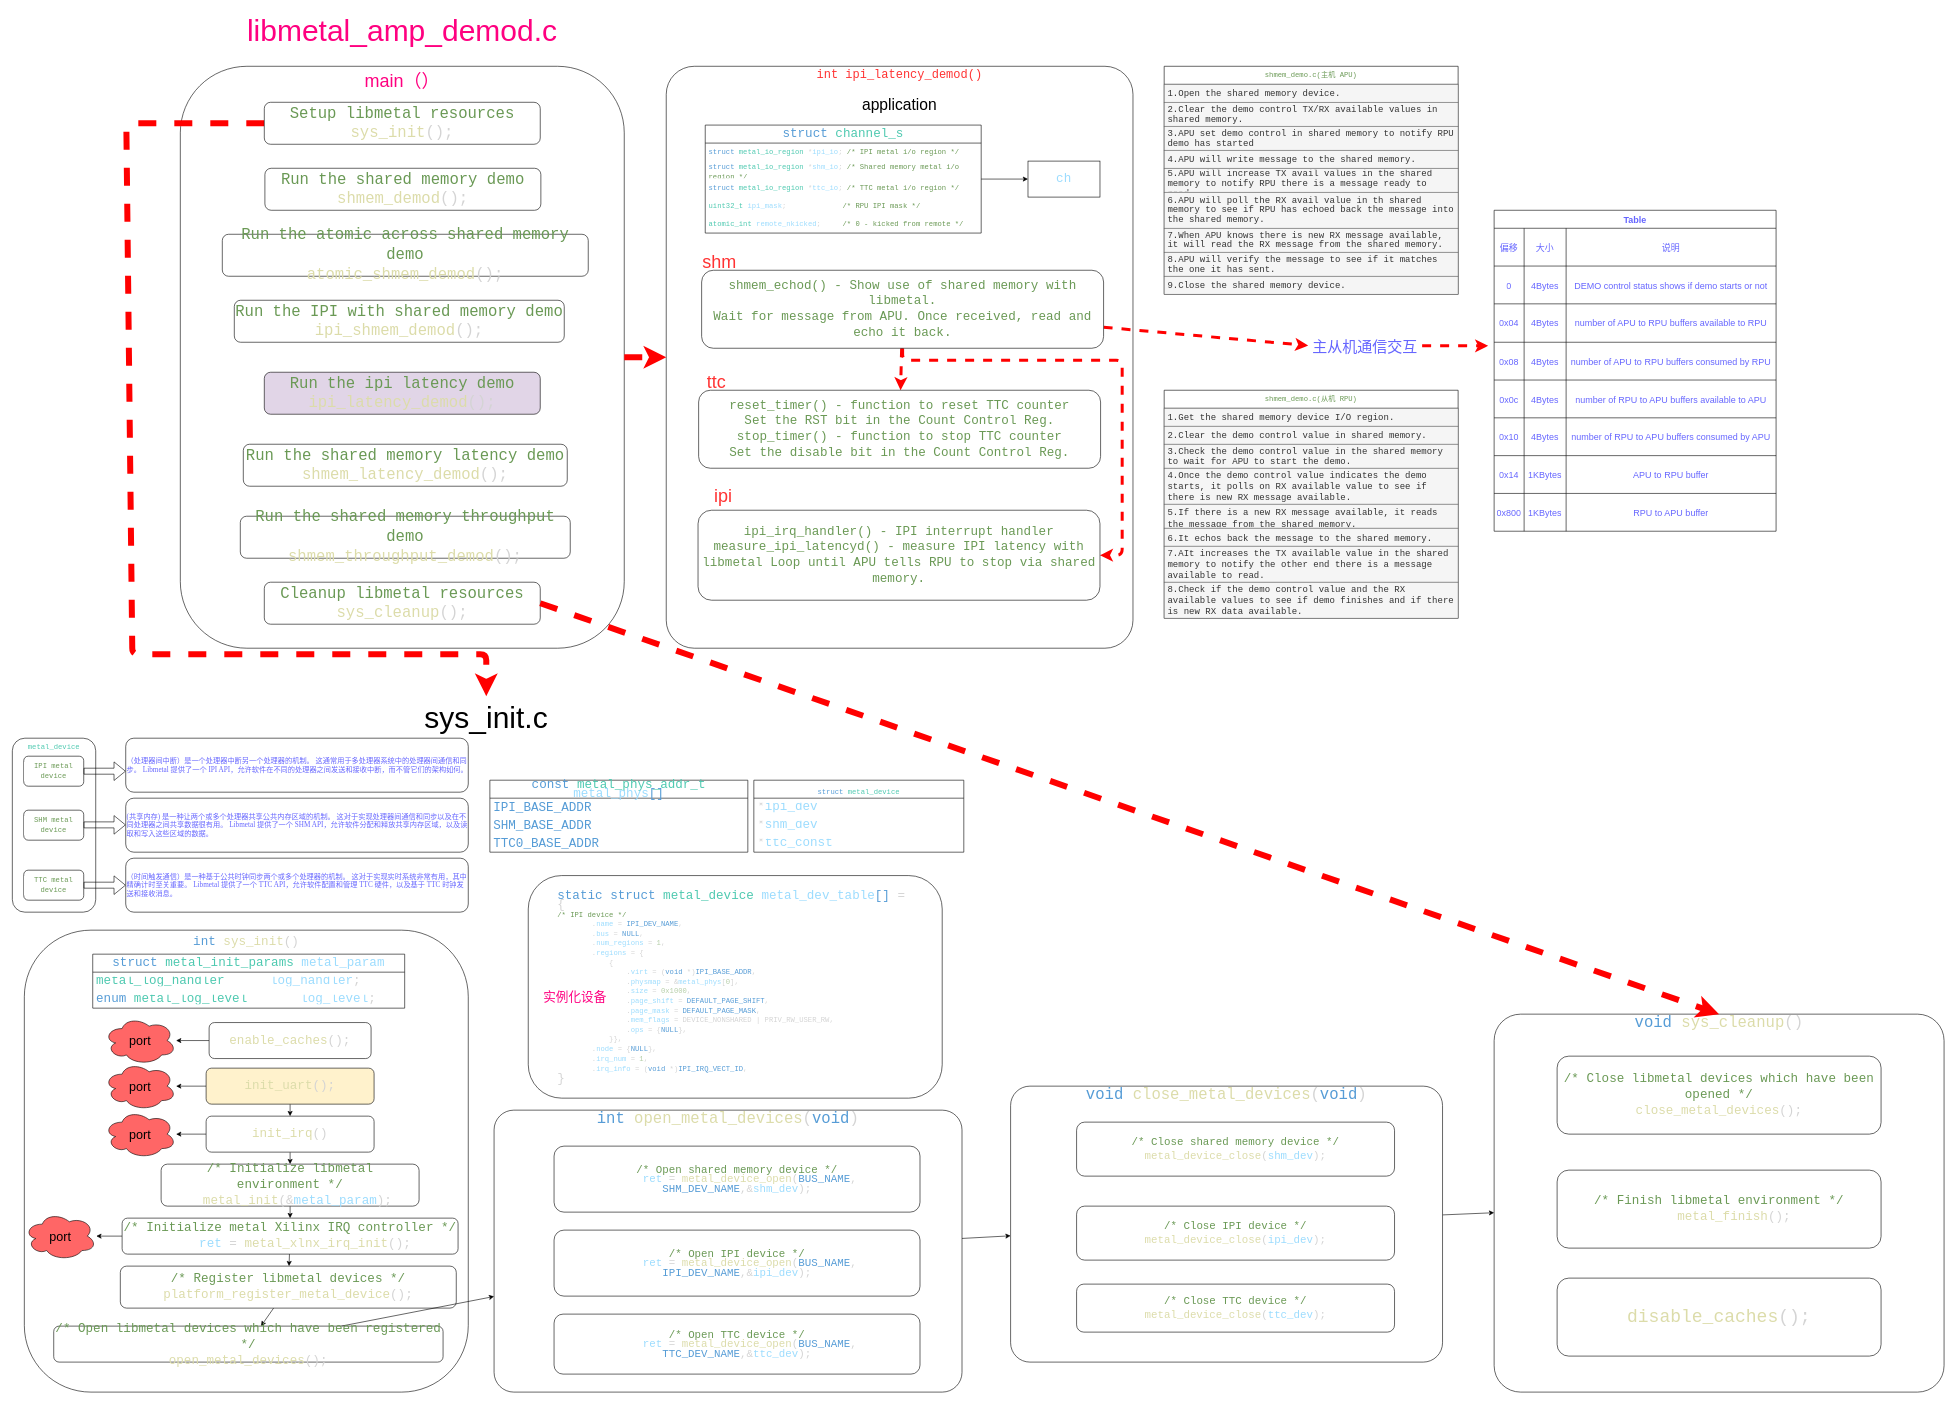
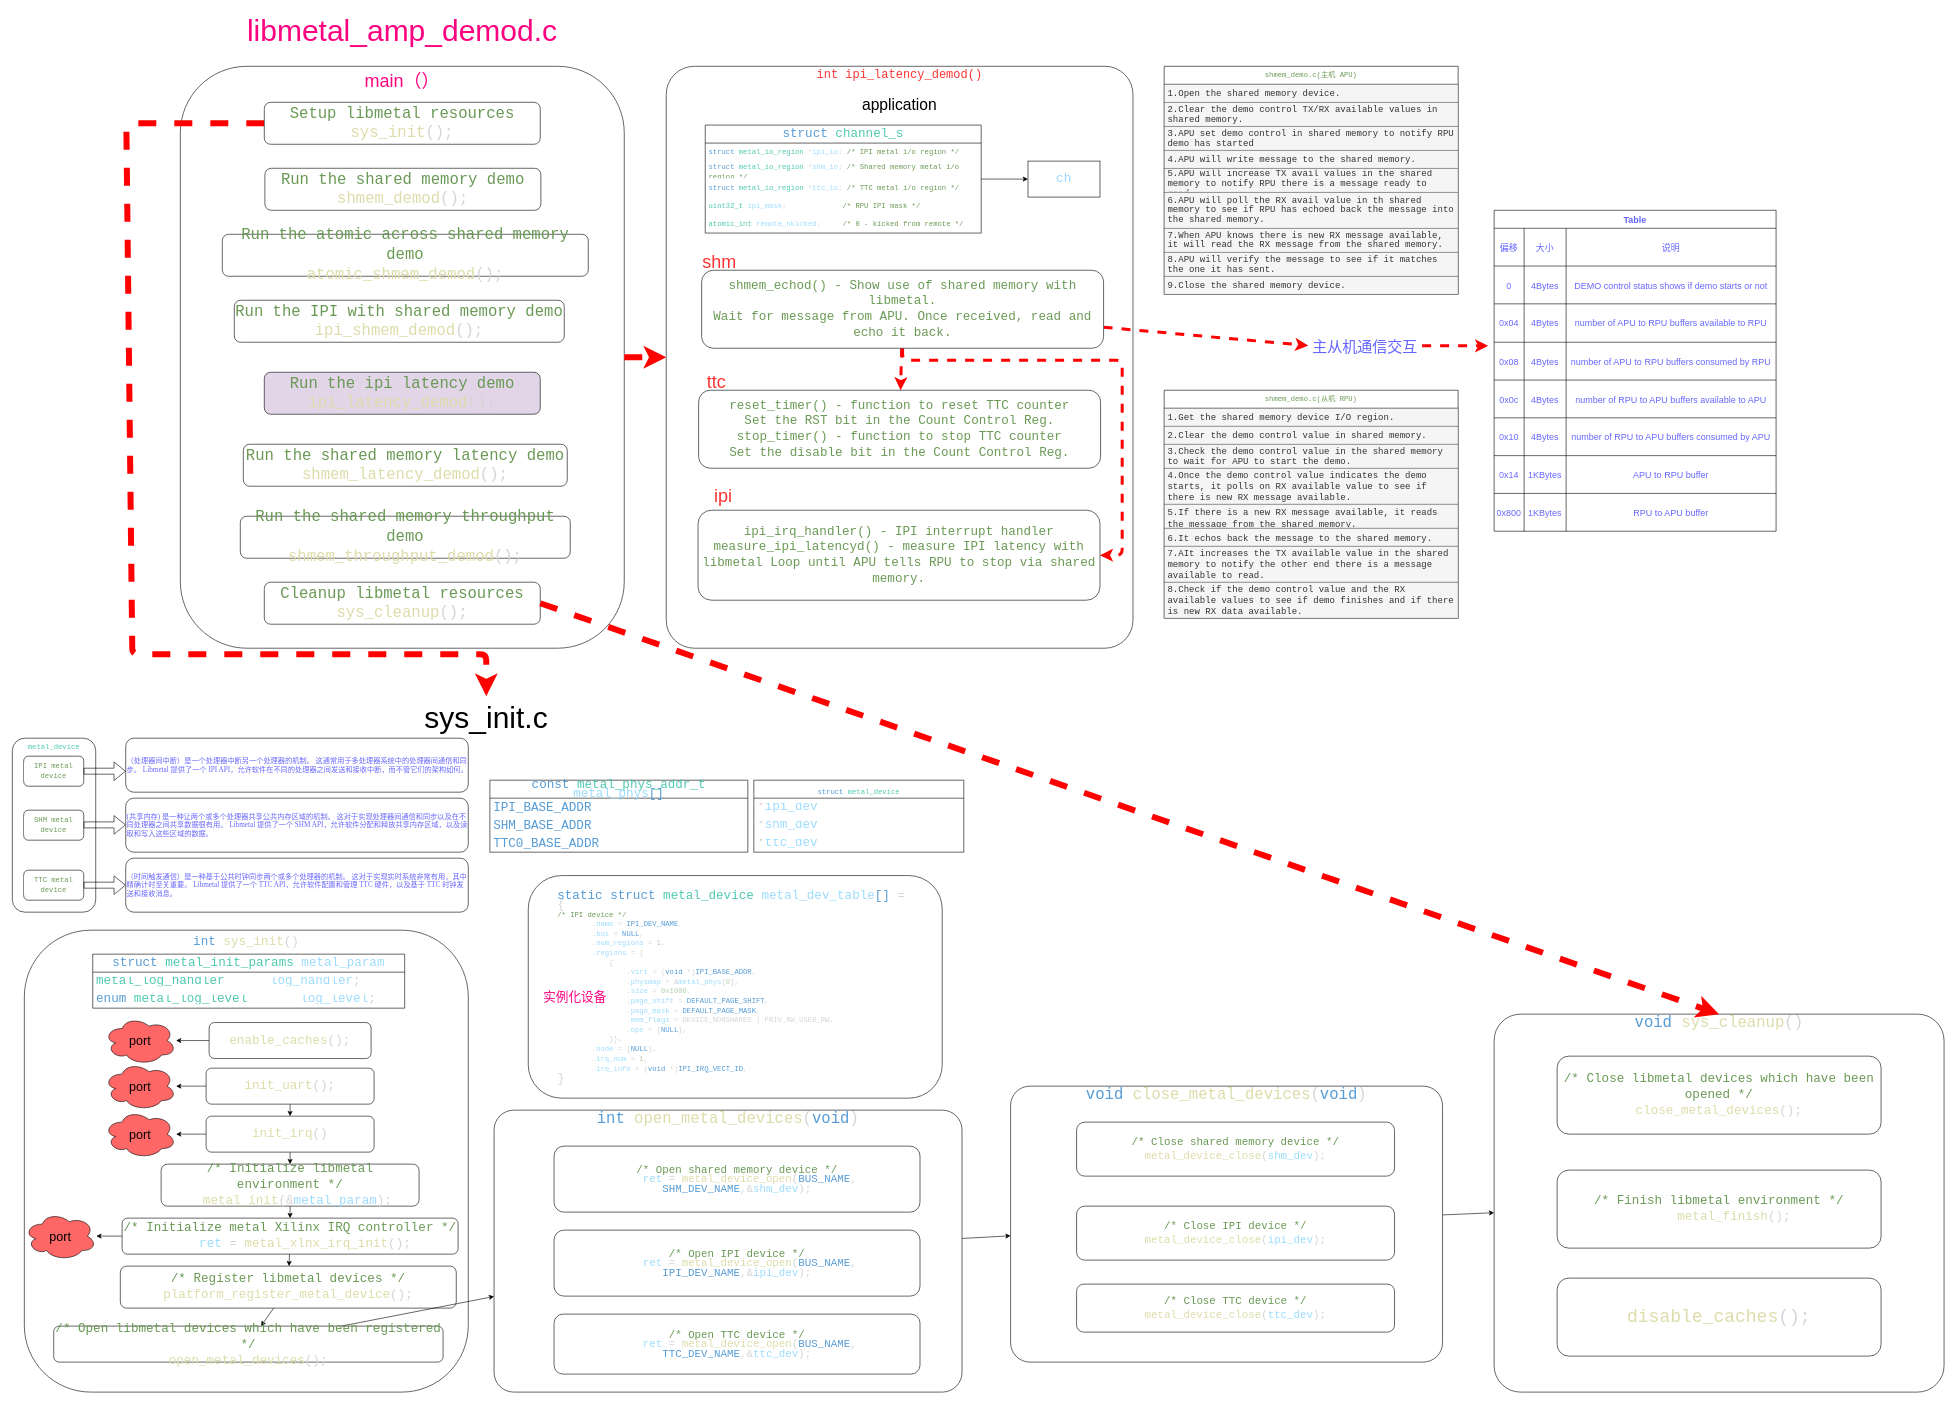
(793, 843) -> (786, 843)
(290, 1086) -> (290, 1086)
